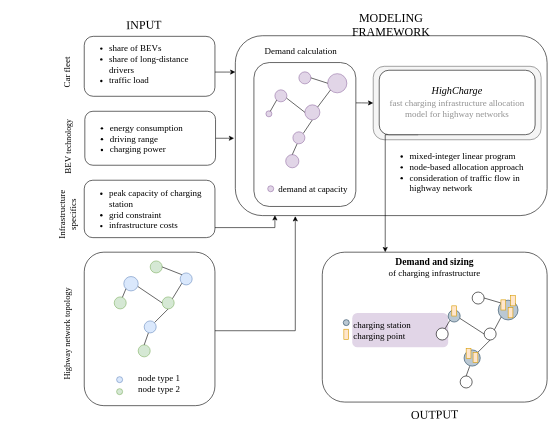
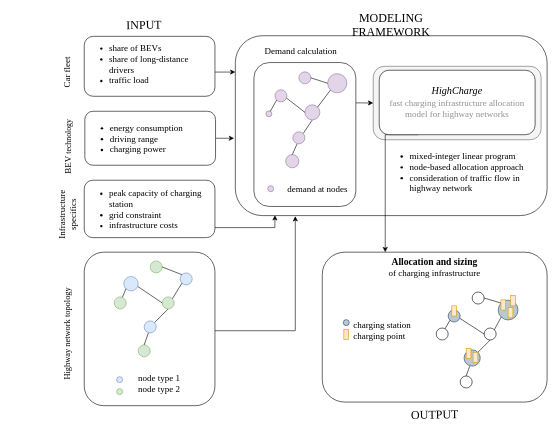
(321, 135) -> (327, 135)
(435, 265) -> (435, 265)
(401, 330) -> (401, 330)
